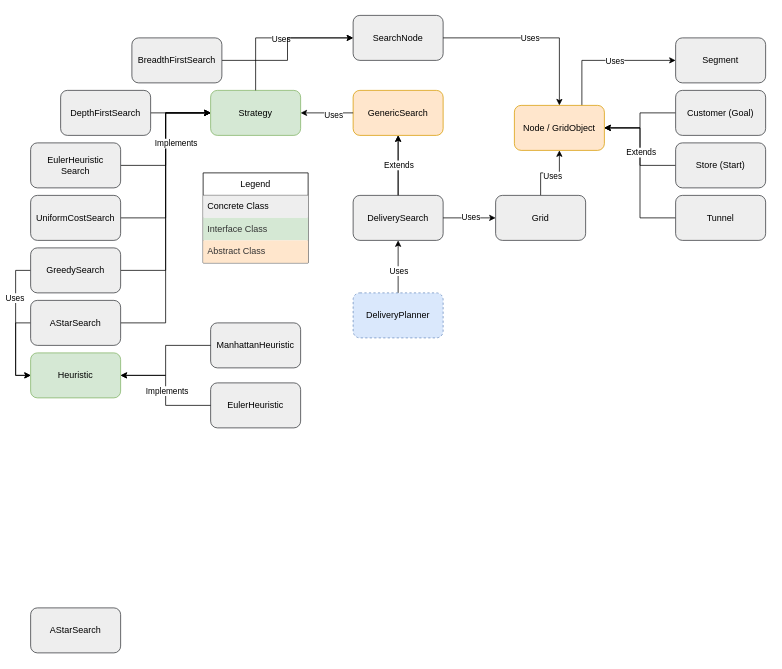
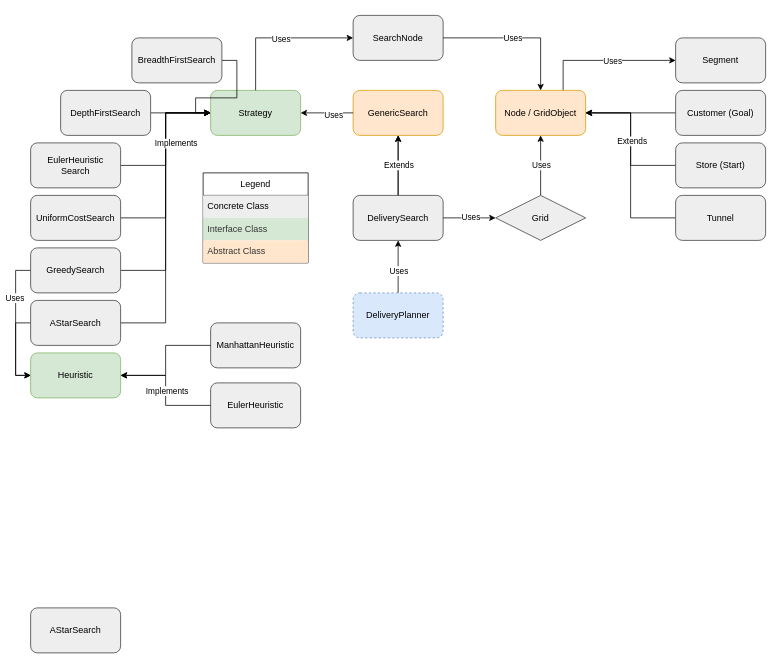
(271, 60) -> (231, 98)
(559, 128) -> (540, 113)
(540, 218) -> (540, 218)
